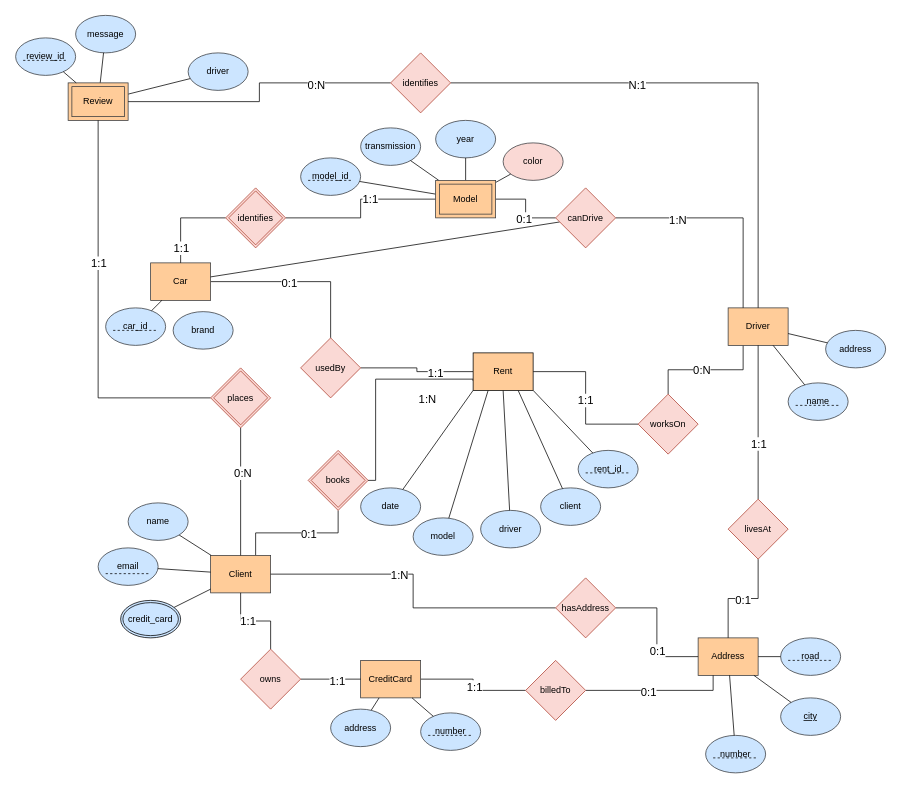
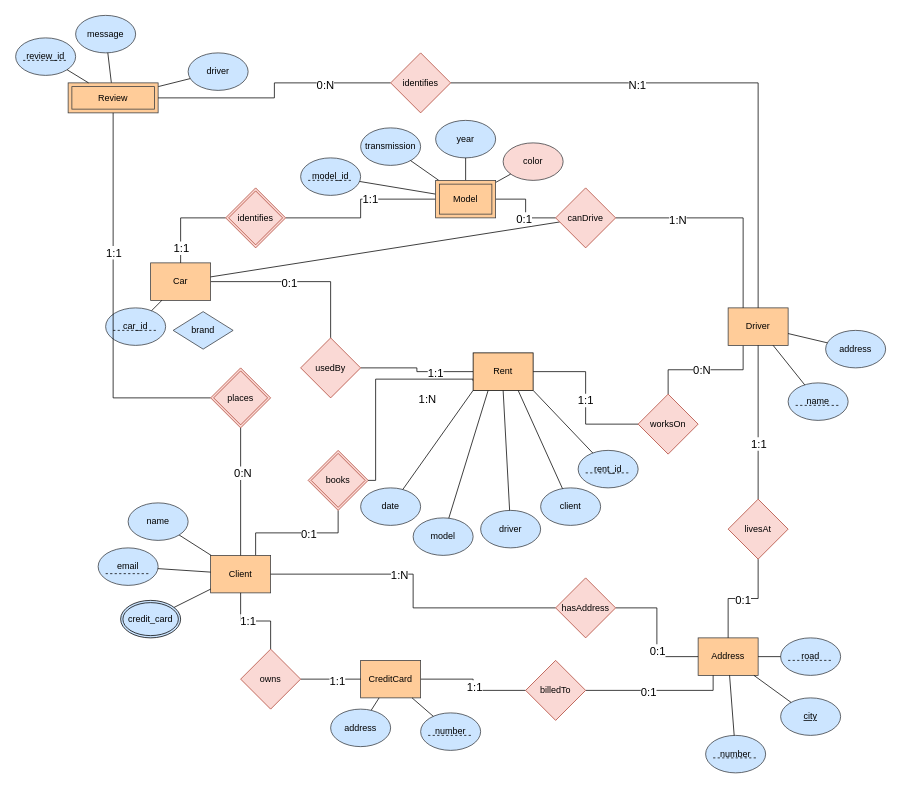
(98, 102) -> (113, 98)
(203, 330) -> (203, 330)
